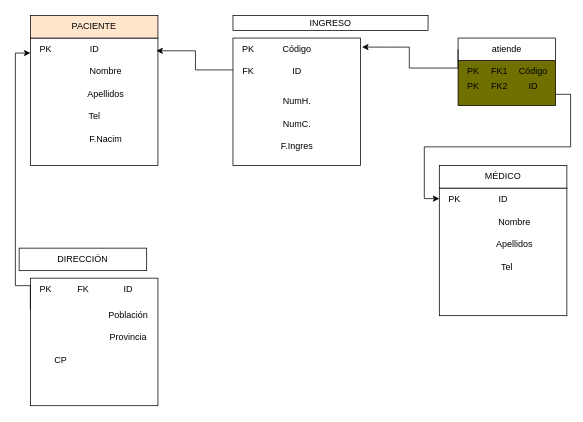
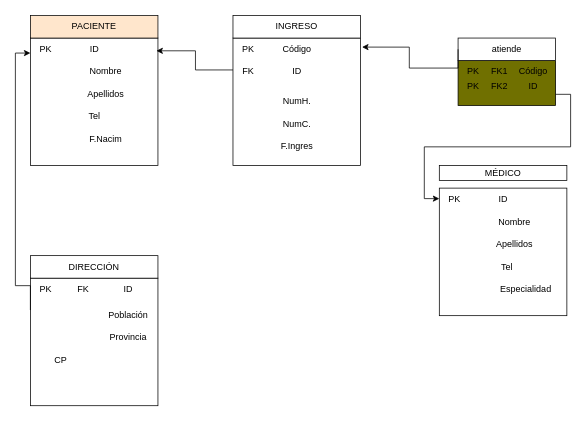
(330, 23) -> (297, 27)
(503, 177) -> (503, 173)
(83, 259) -> (94, 267)
none -> (525, 289)
